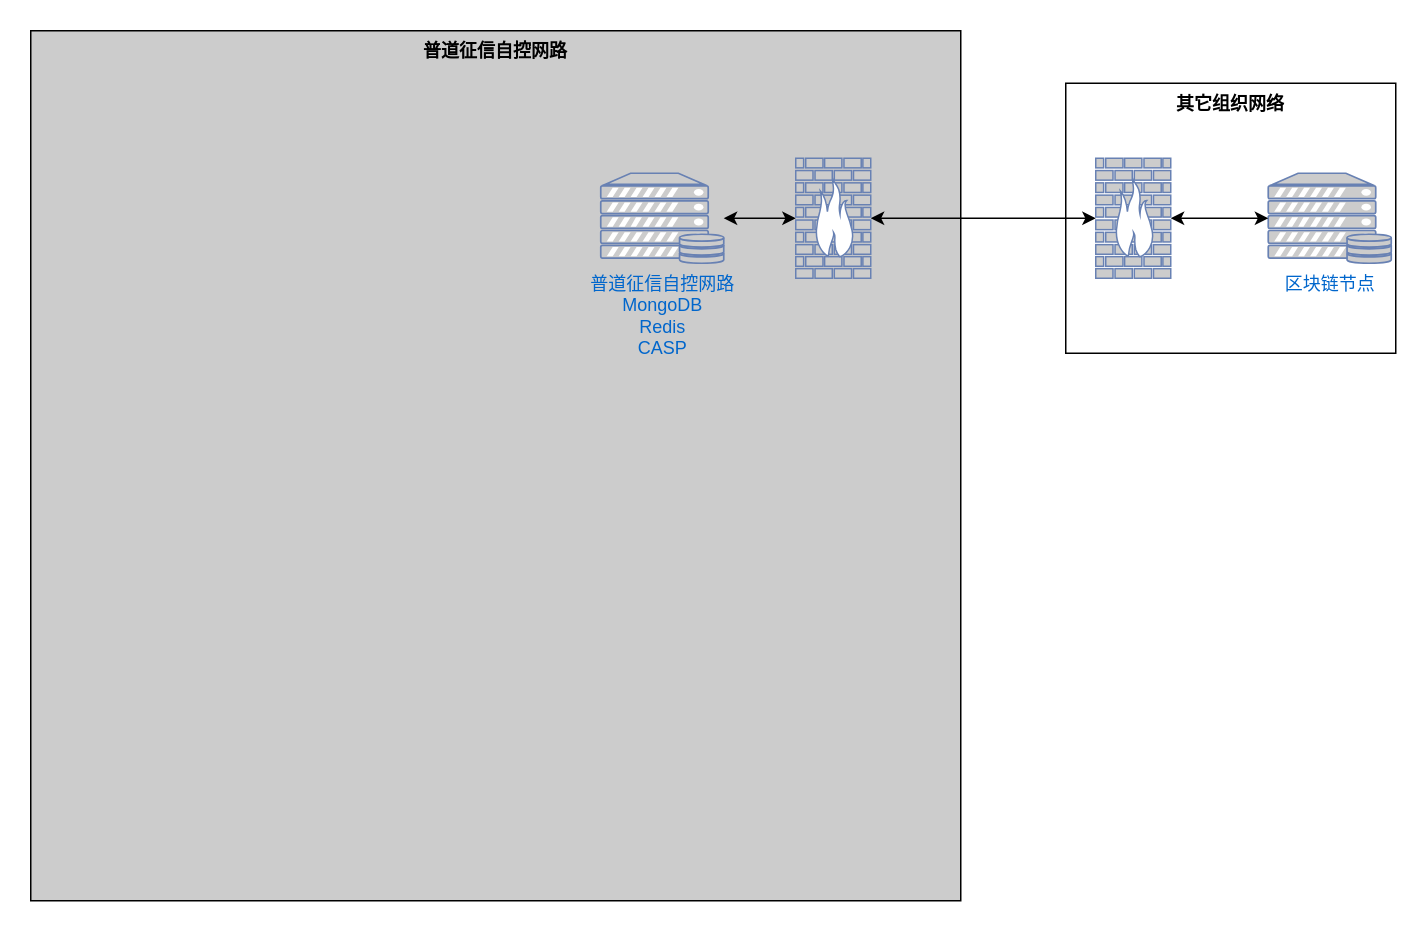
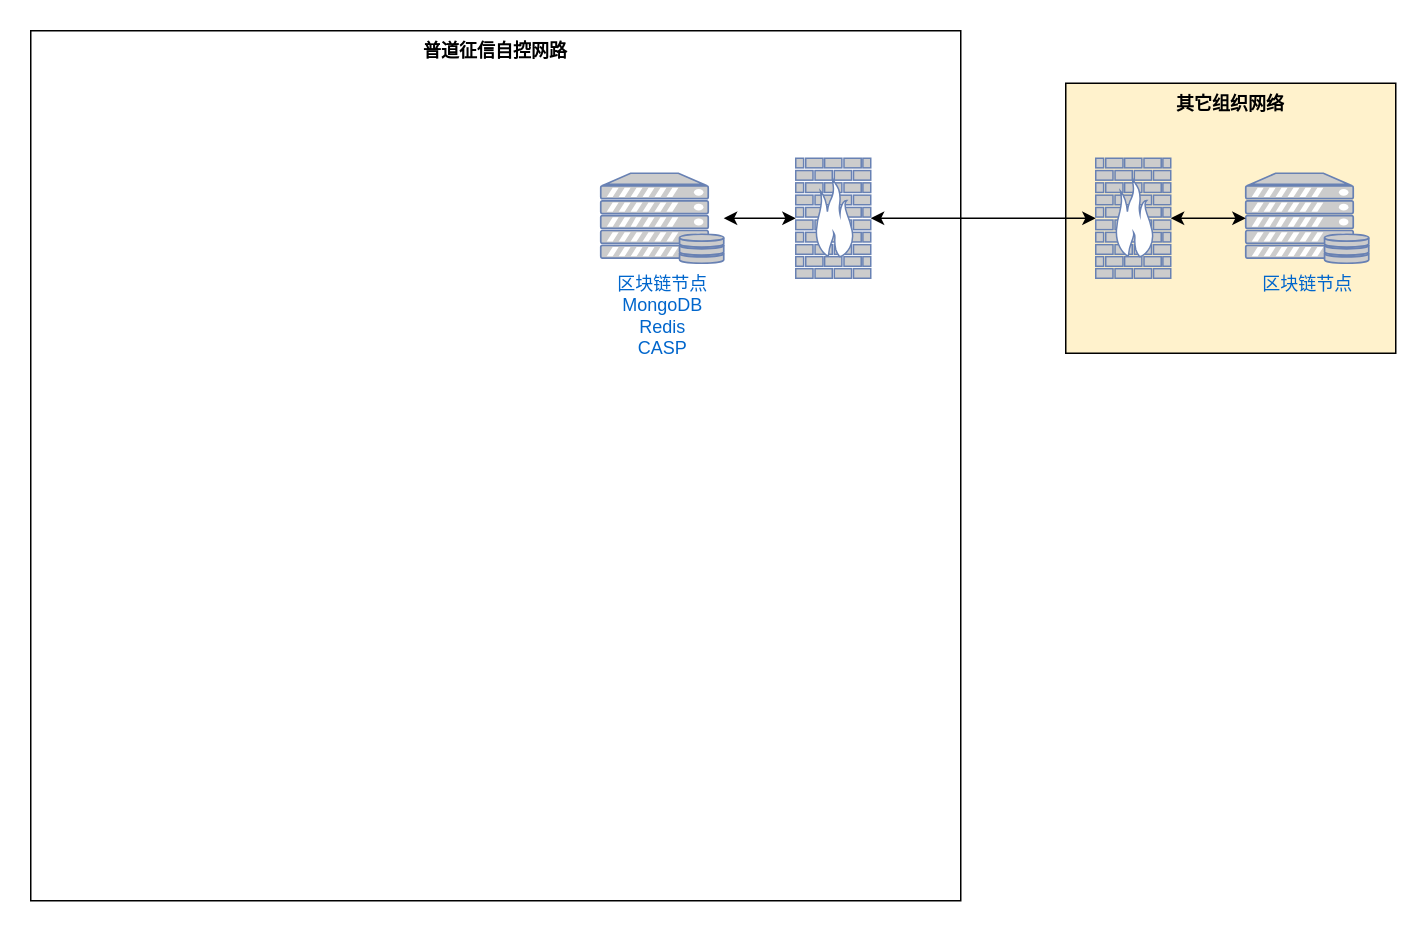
(1231, 218) -> (1231, 218)
(1330, 218) -> (1307, 218)
(663, 317) -> (663, 317)
(496, 466) -> (496, 466)
